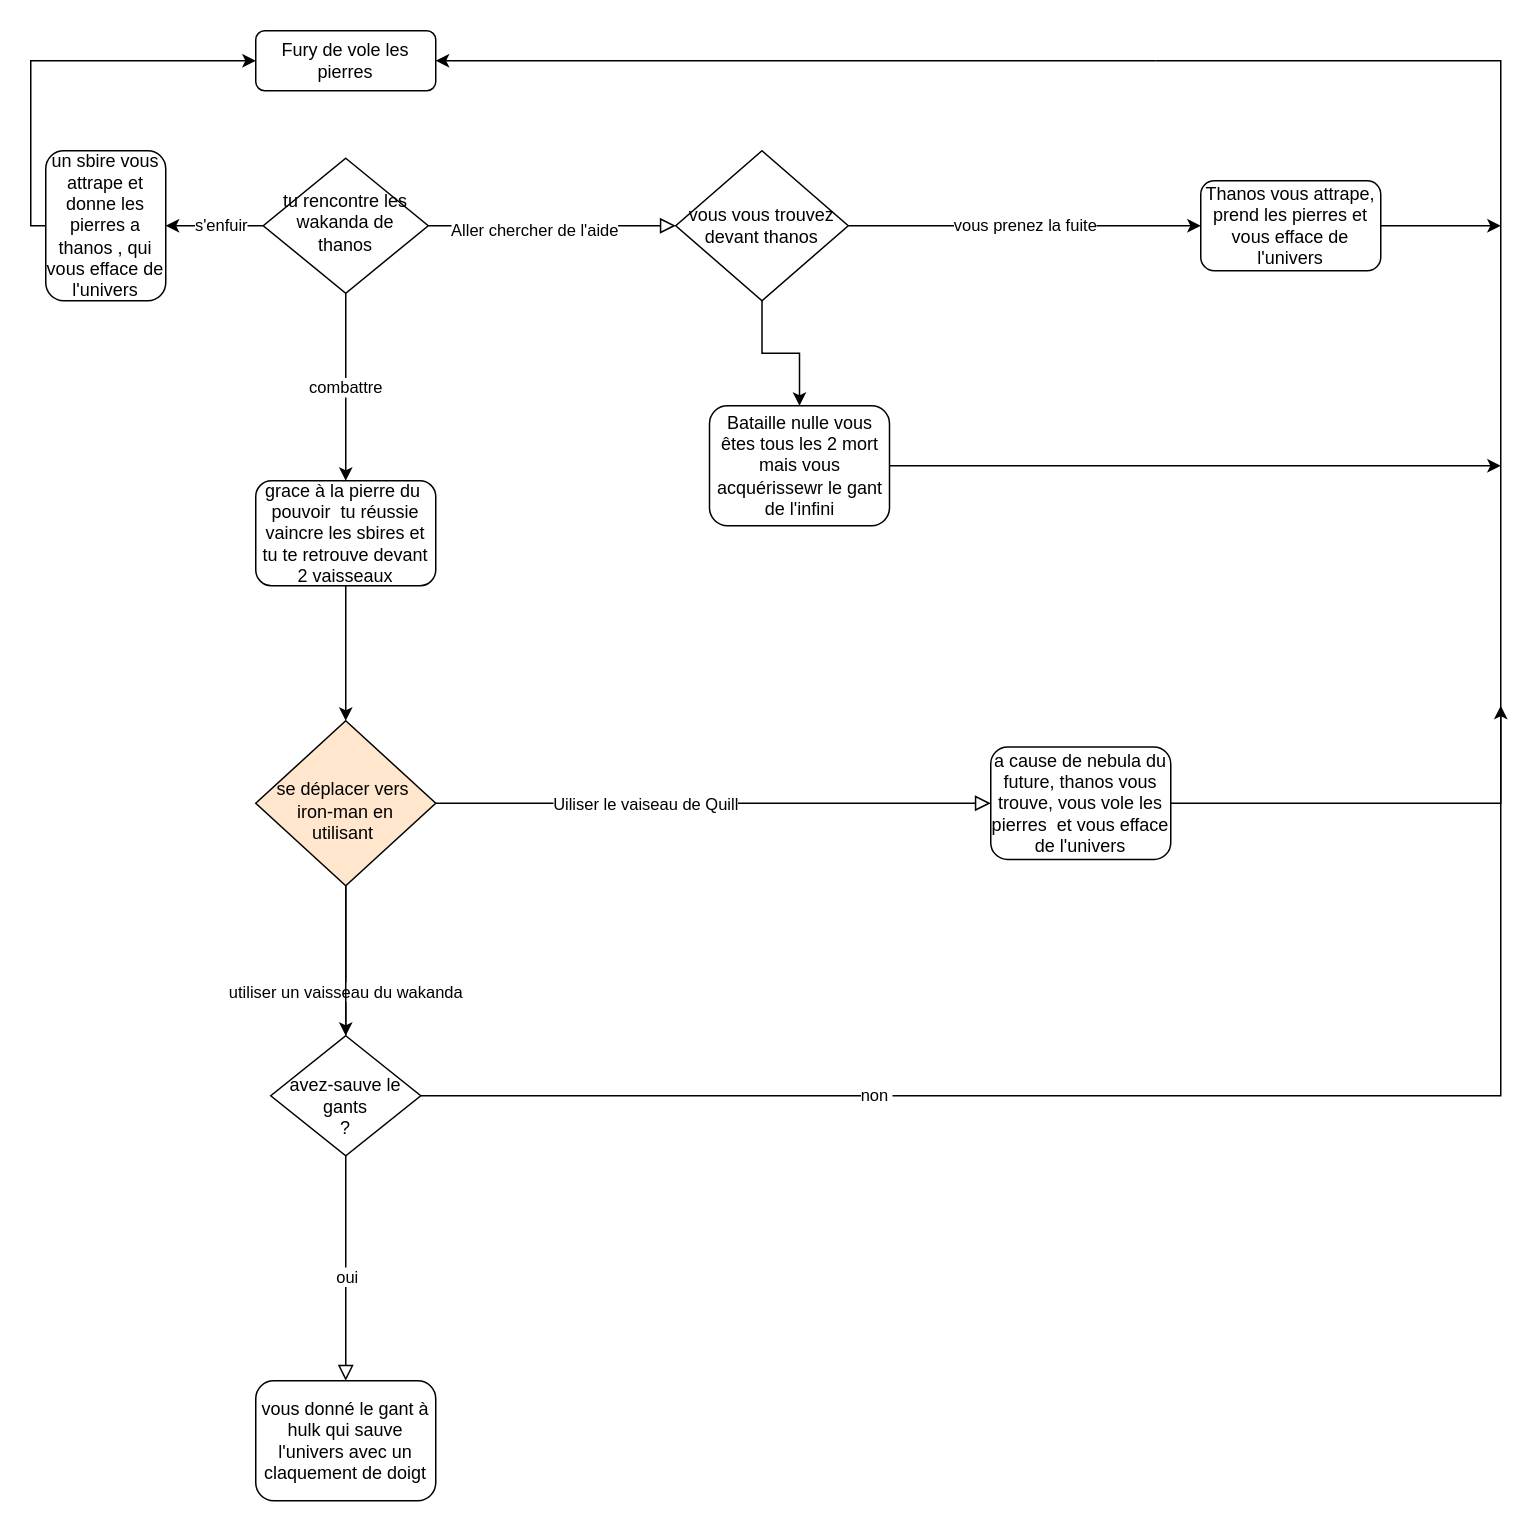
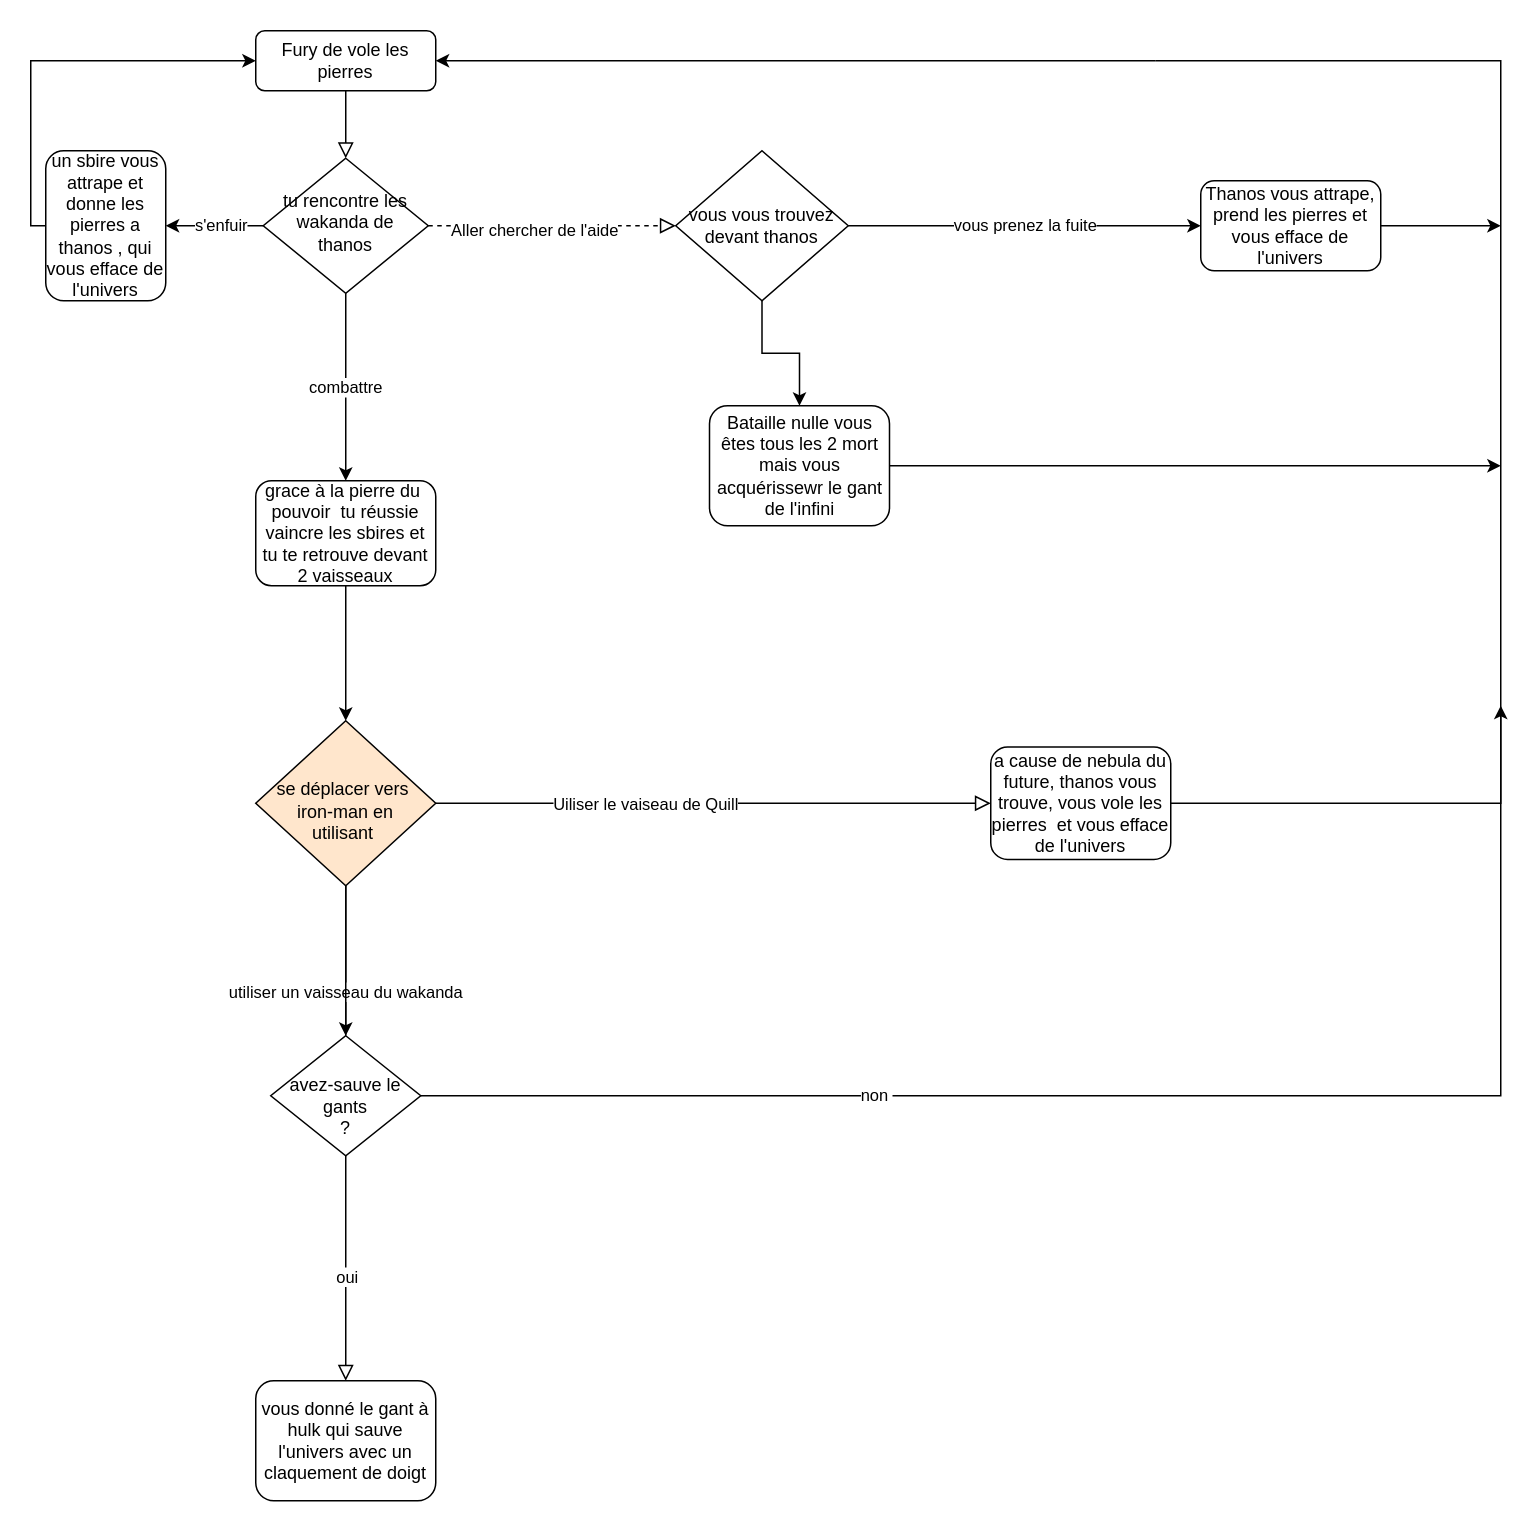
none -> (346, 117)
(640, 226) -> (640, 226)
